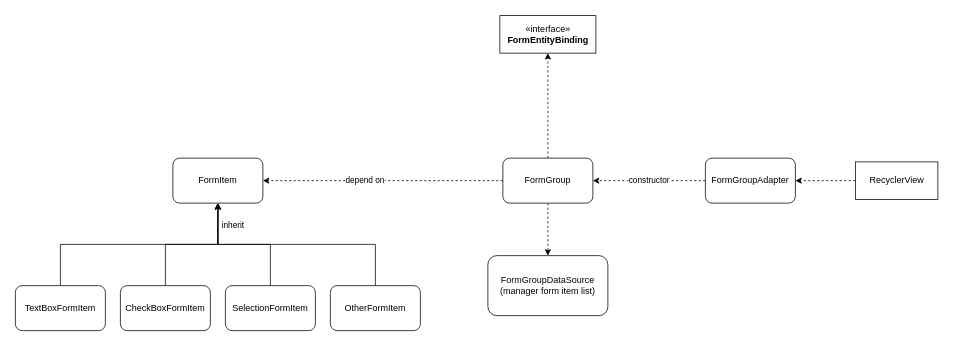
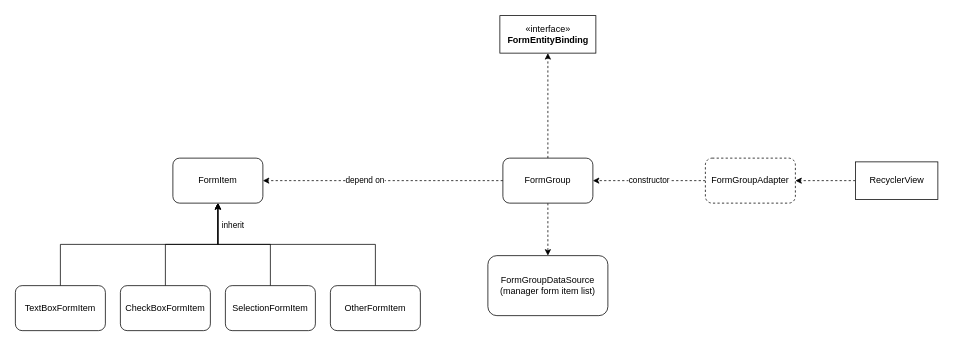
(750, 180) -> (750, 180)
